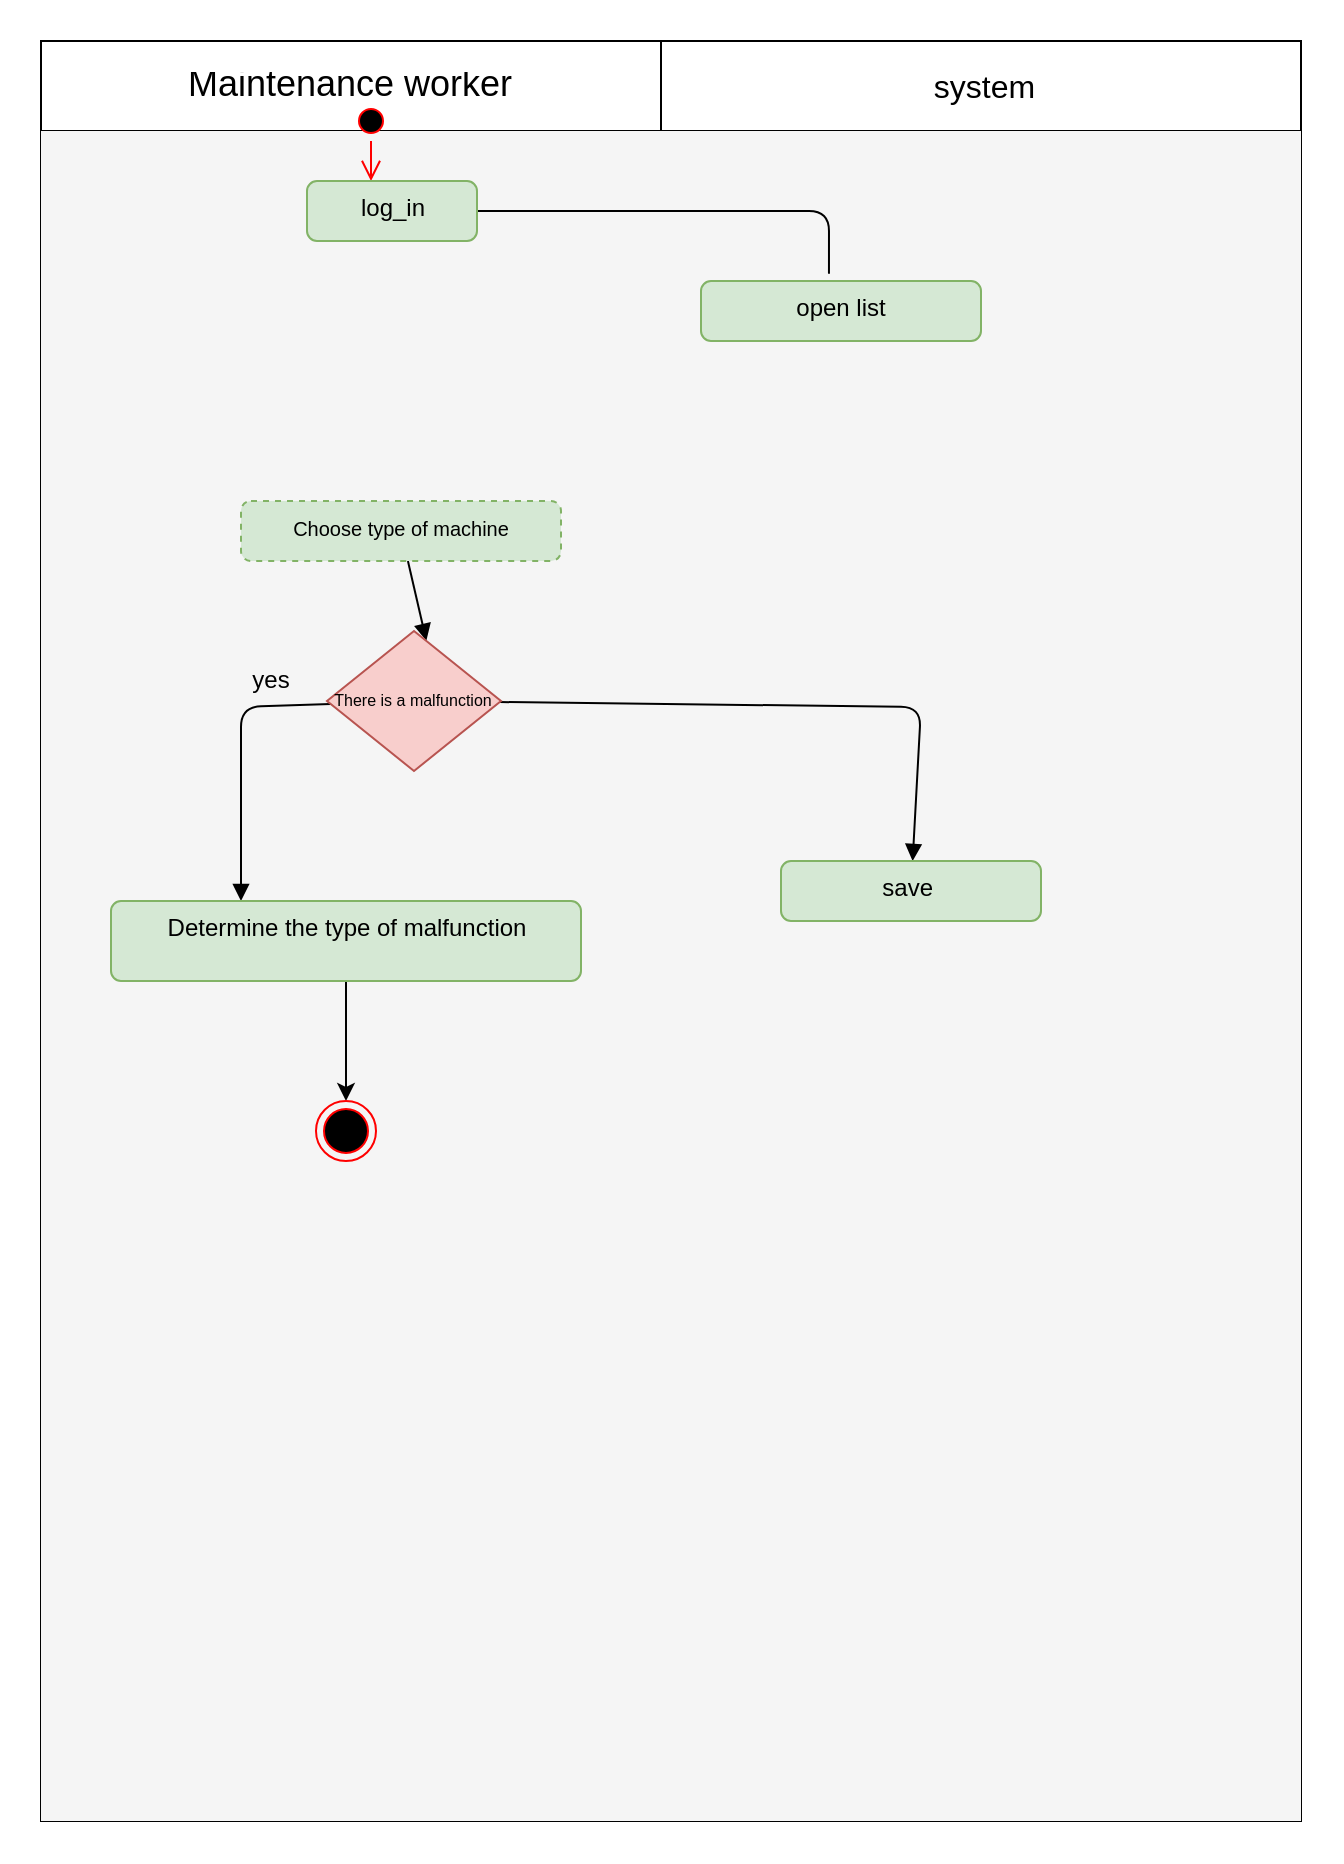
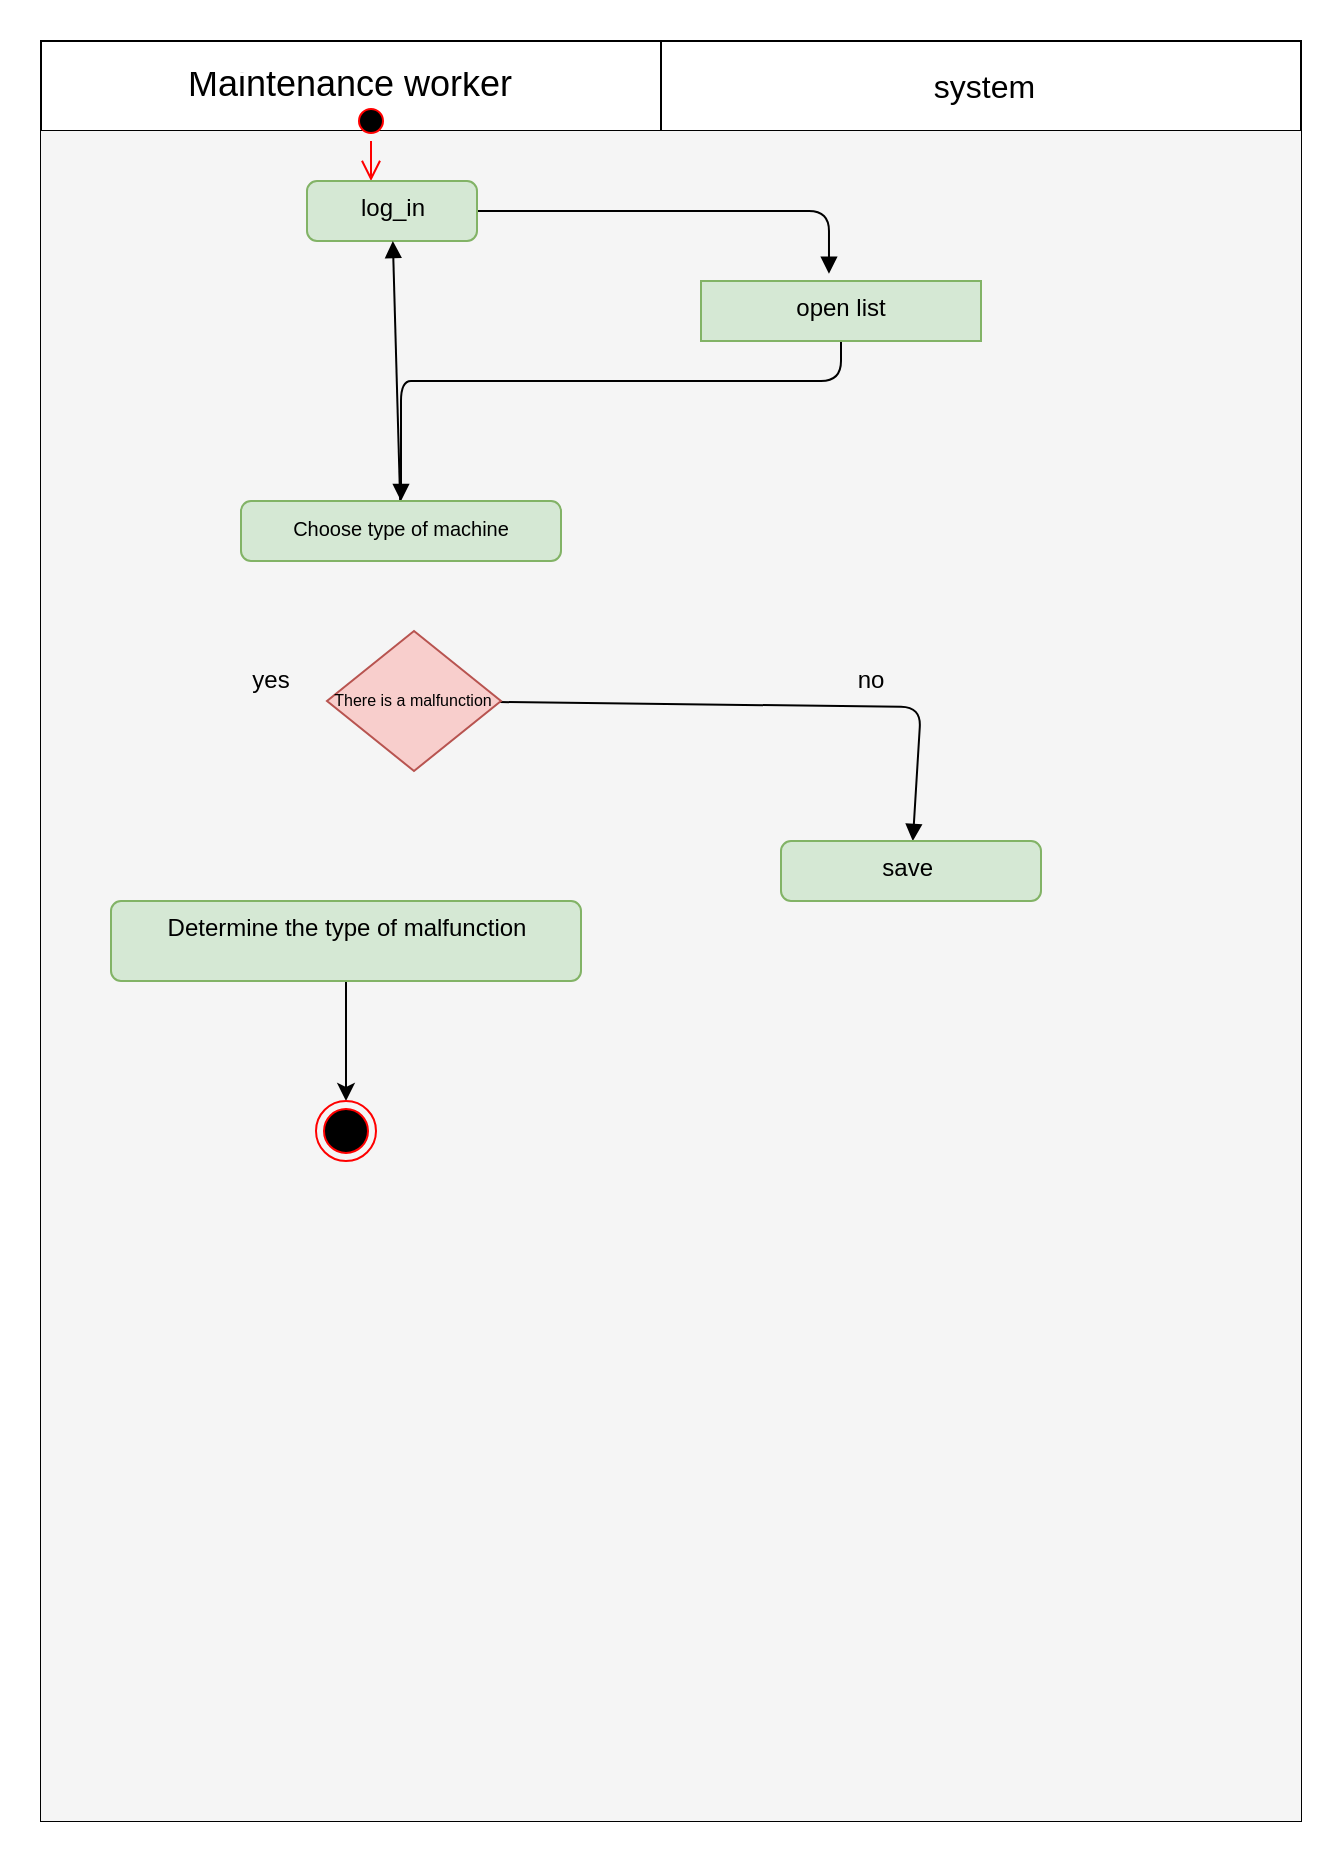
(829, 264) -> (829, 255)
(841, 311) -> (841, 311)
none -> (606, 381)
(401, 531) -> (401, 531)
(415, 592) -> (396, 350)
none -> (871, 681)
(241, 758) -> none
(911, 891) -> (911, 871)
